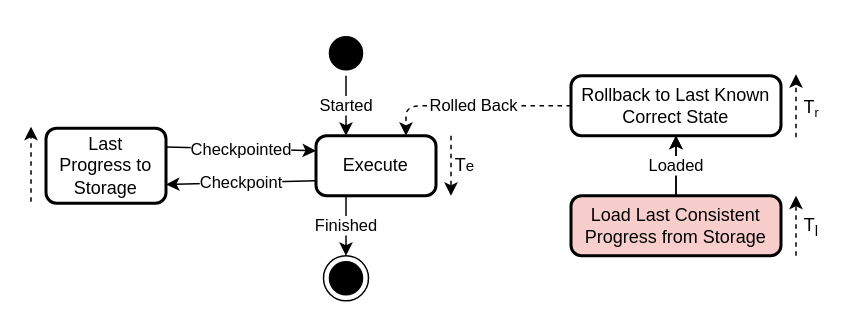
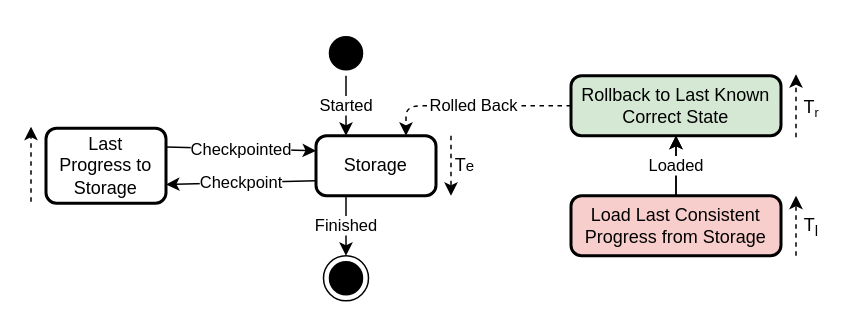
(676, 106) -> (676, 106)
(376, 166) -> (376, 166)
